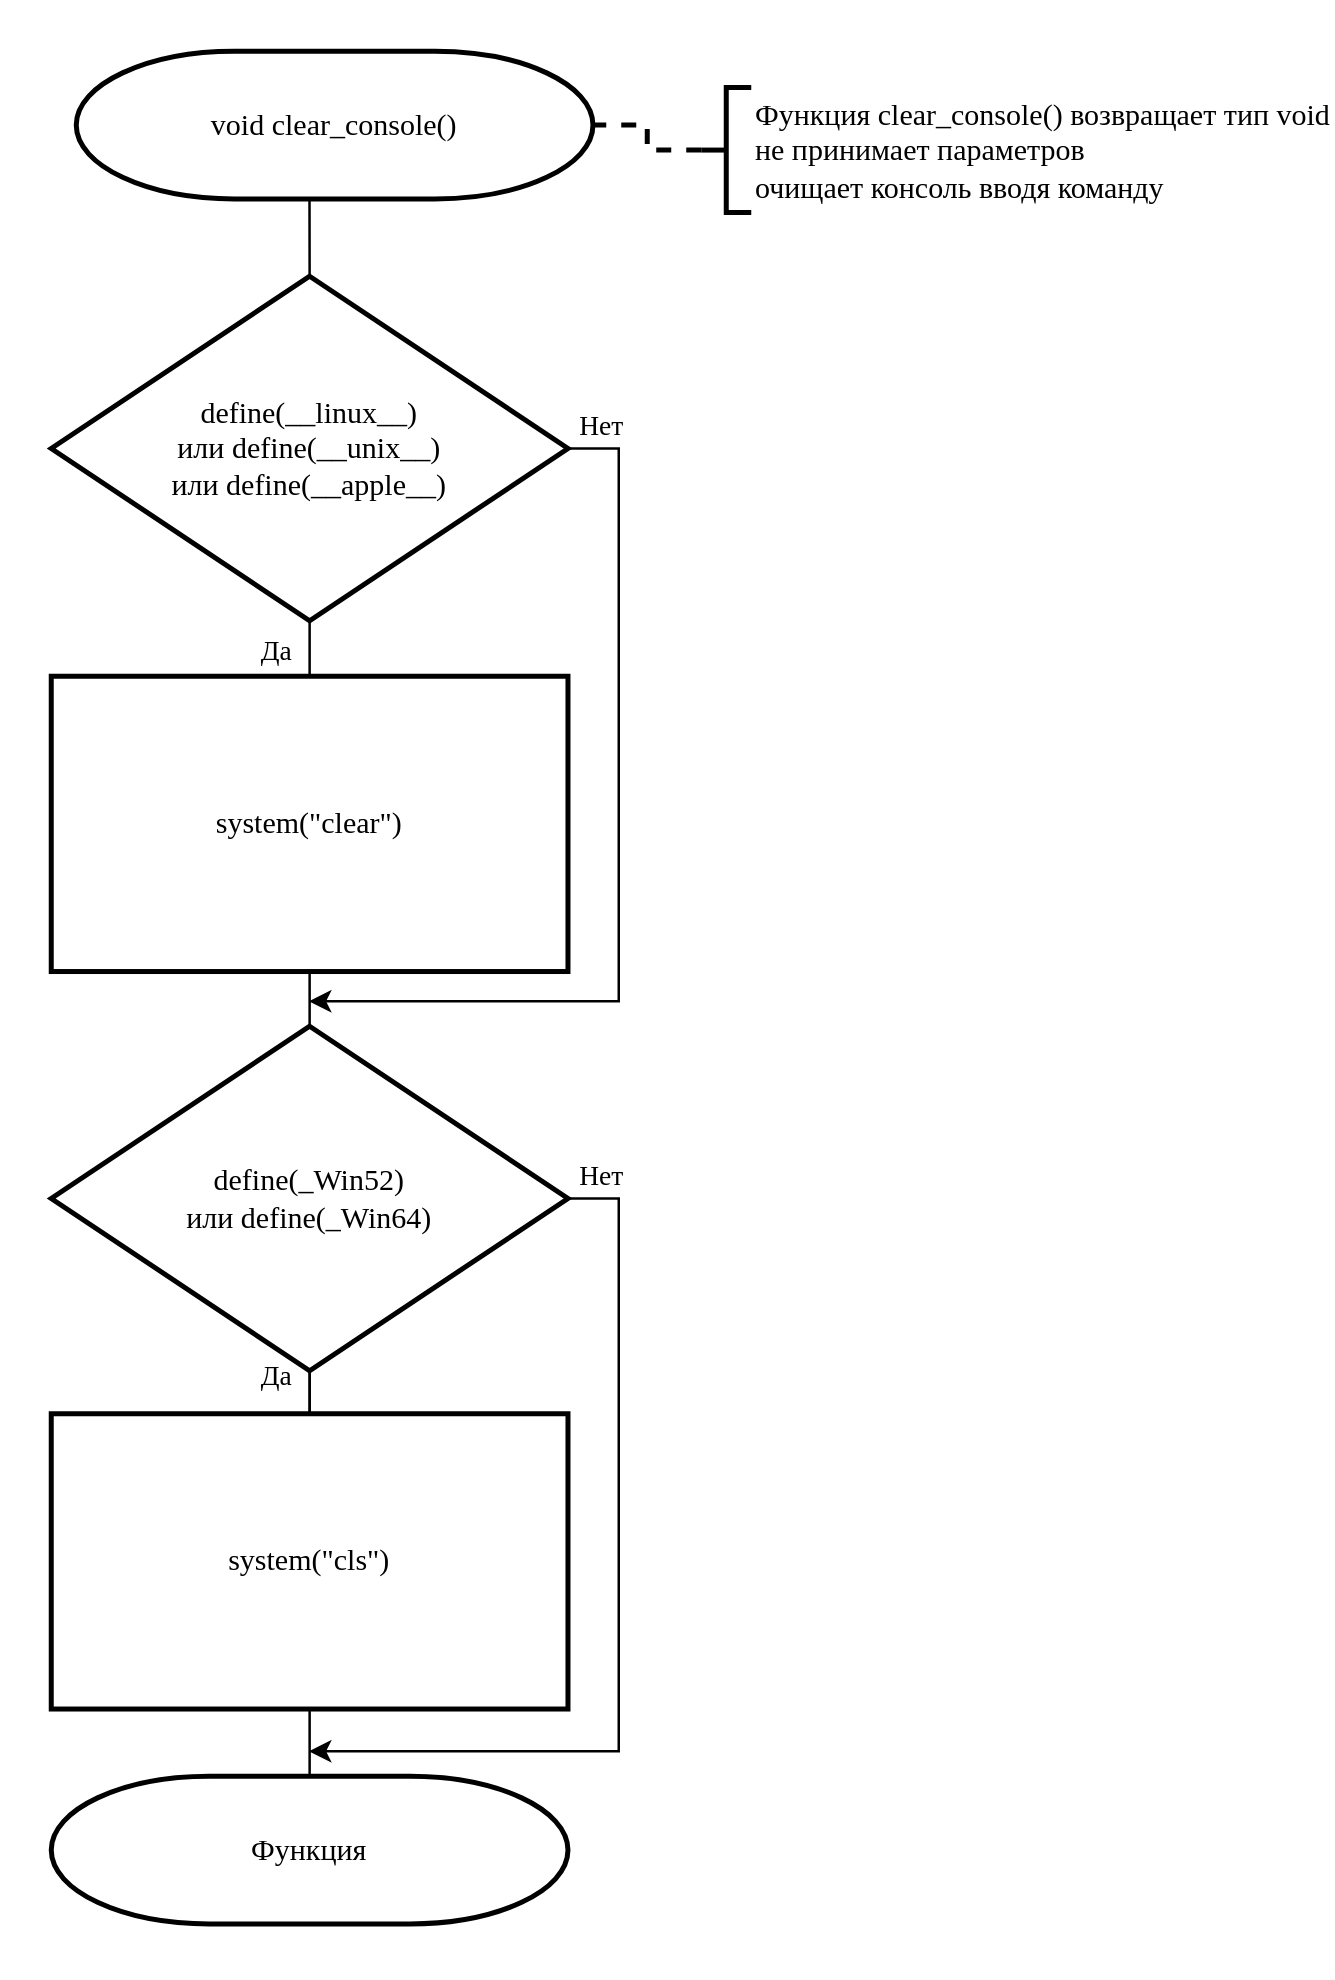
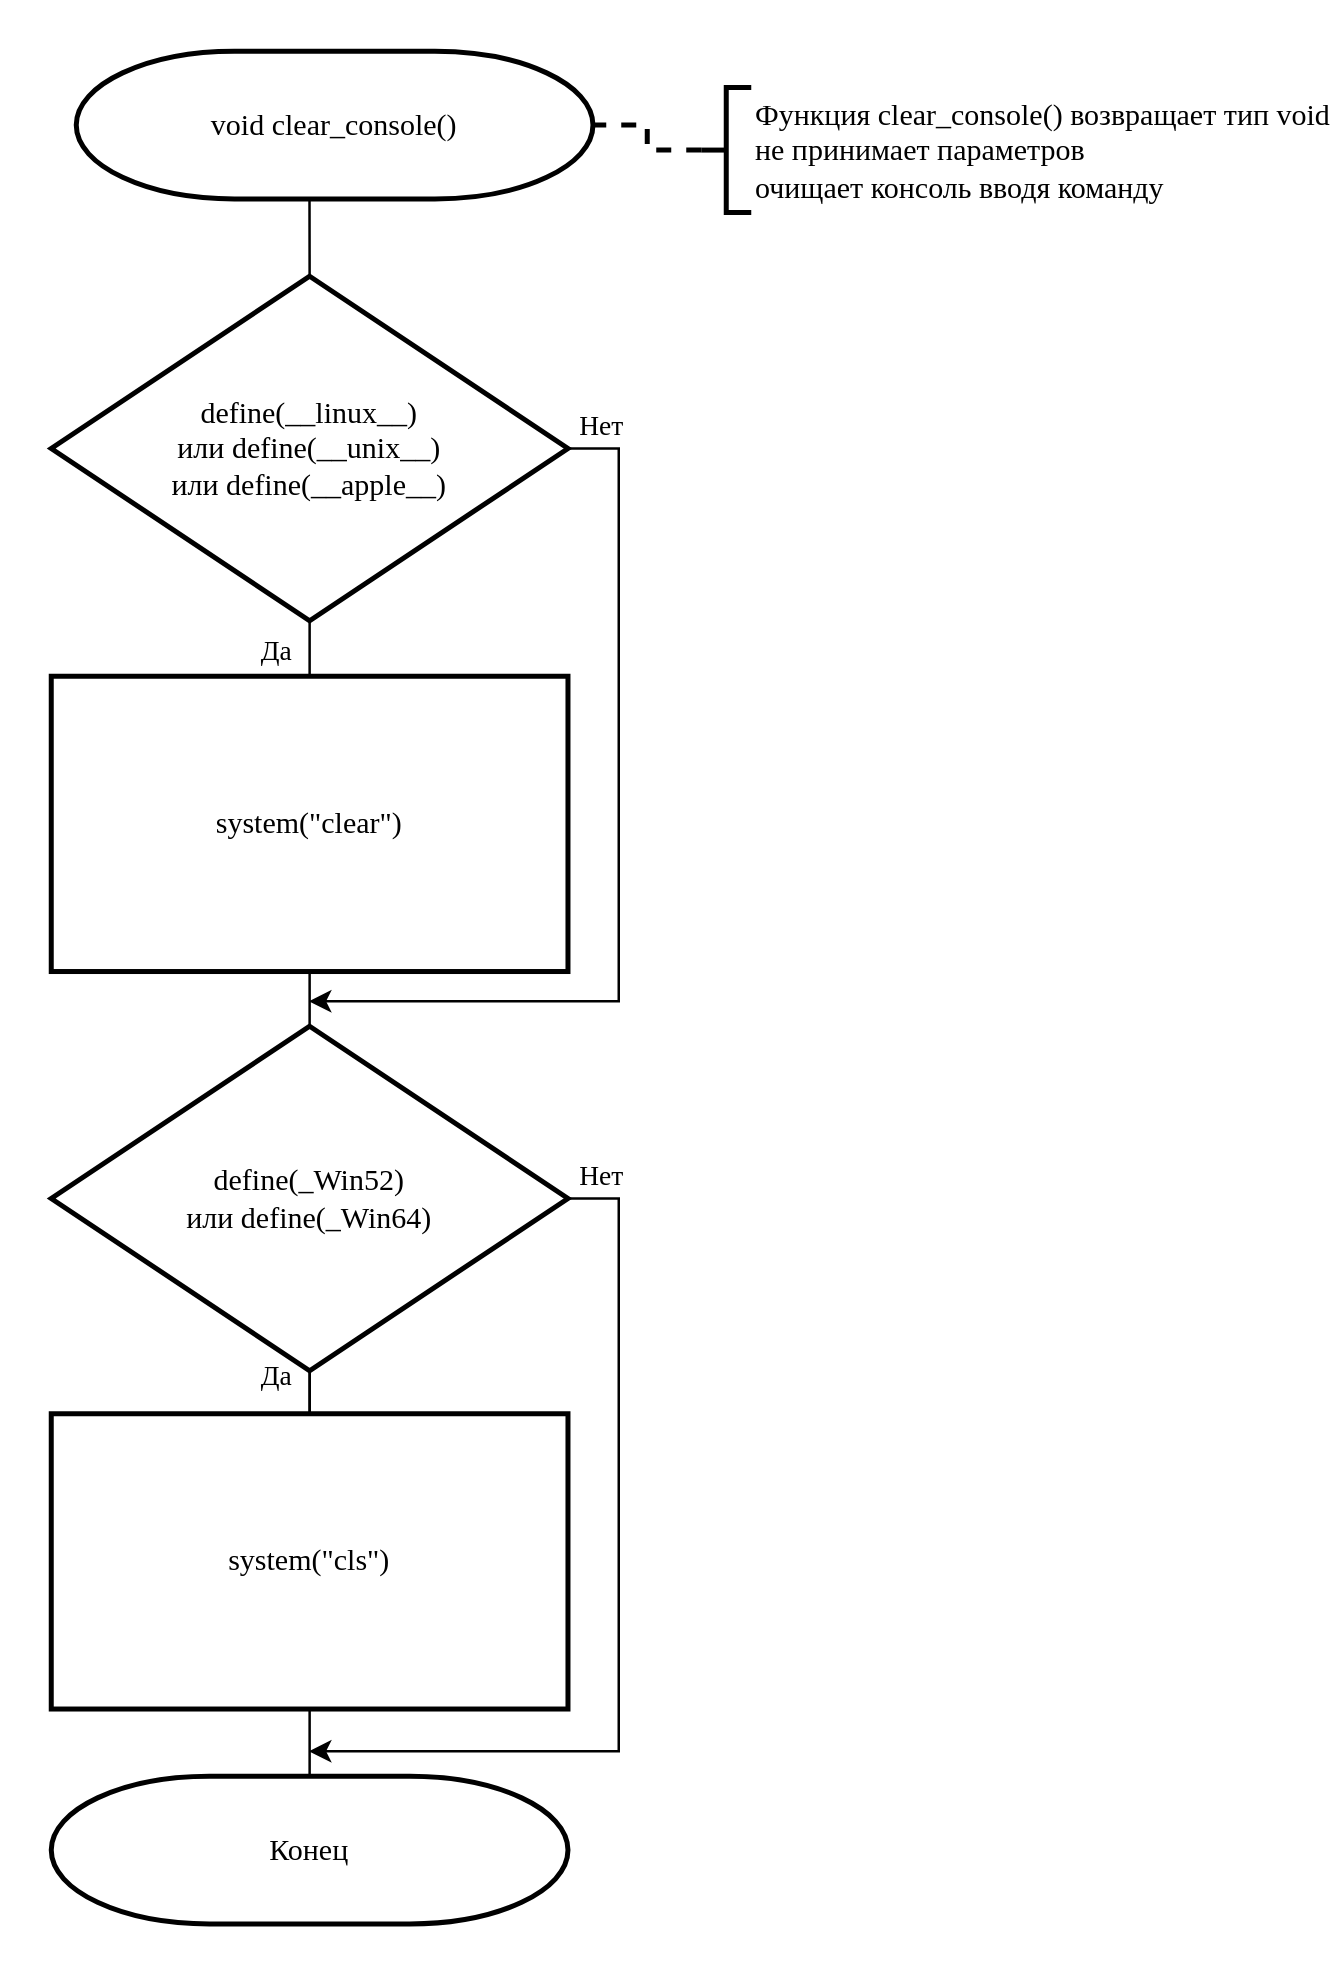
(310, 1851) -> (310, 1851)
